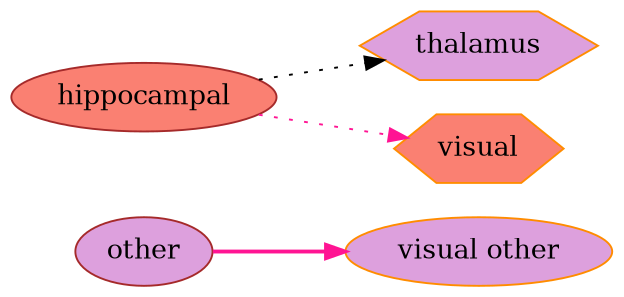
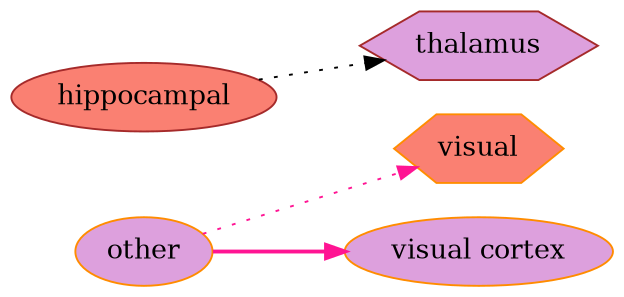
(479, 46) -> (479, 46)
(324, 125) -> (301, 203)
(144, 252) -> (144, 252)
(479, 252) -> (479, 252)
